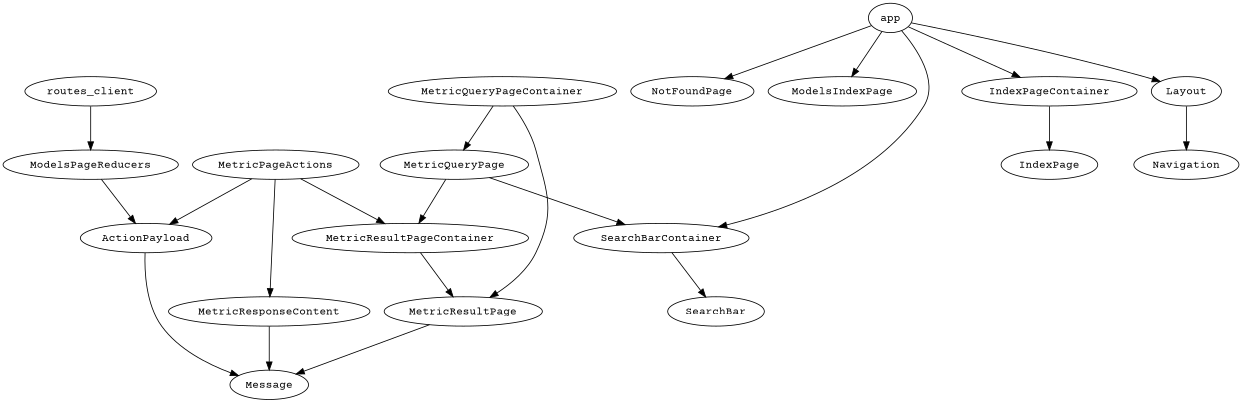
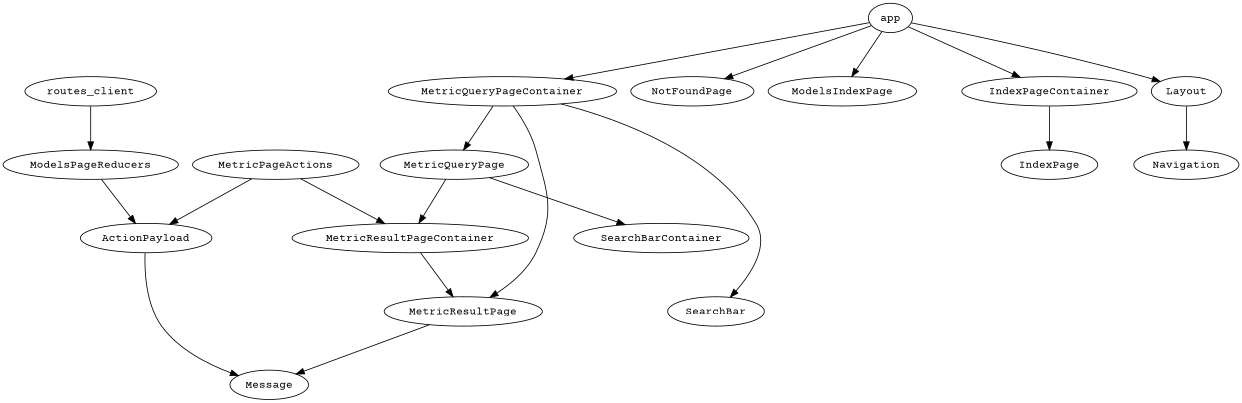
(872, 161) -> (721, 50)
(686, 272) -> (701, 166)
(269, 311) -> none
